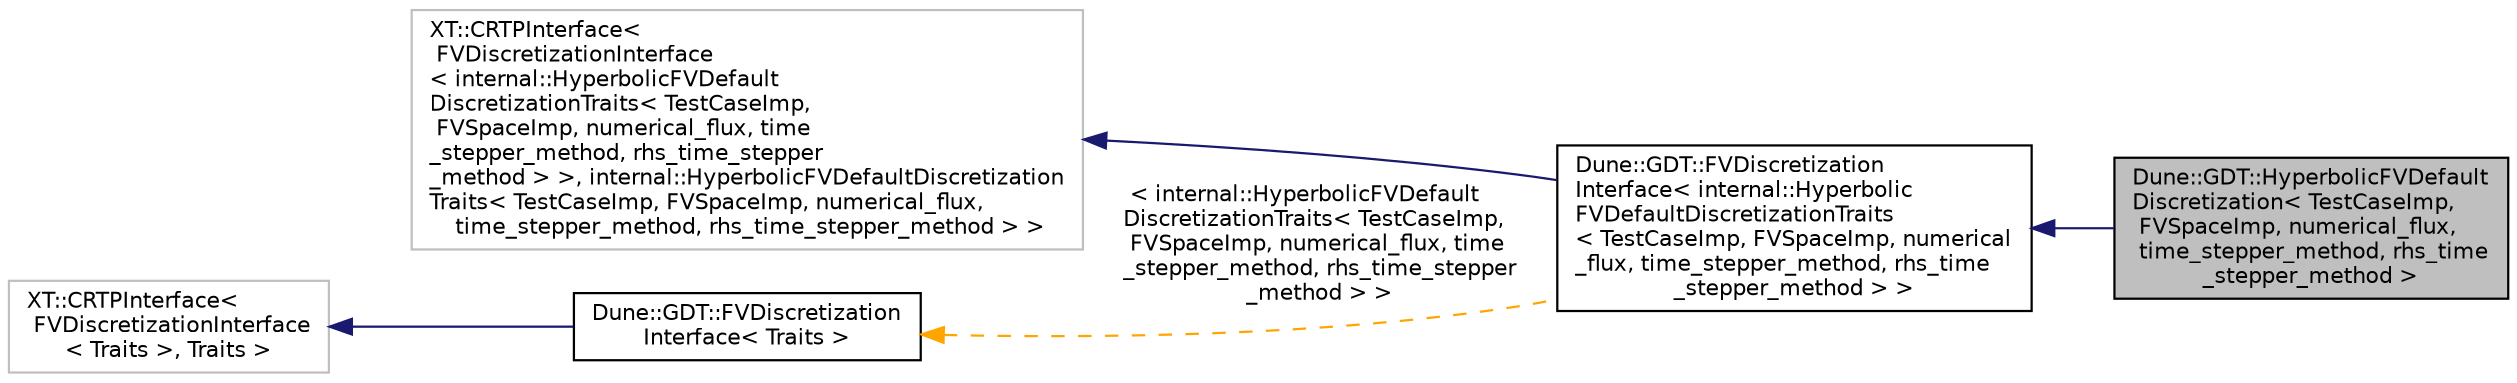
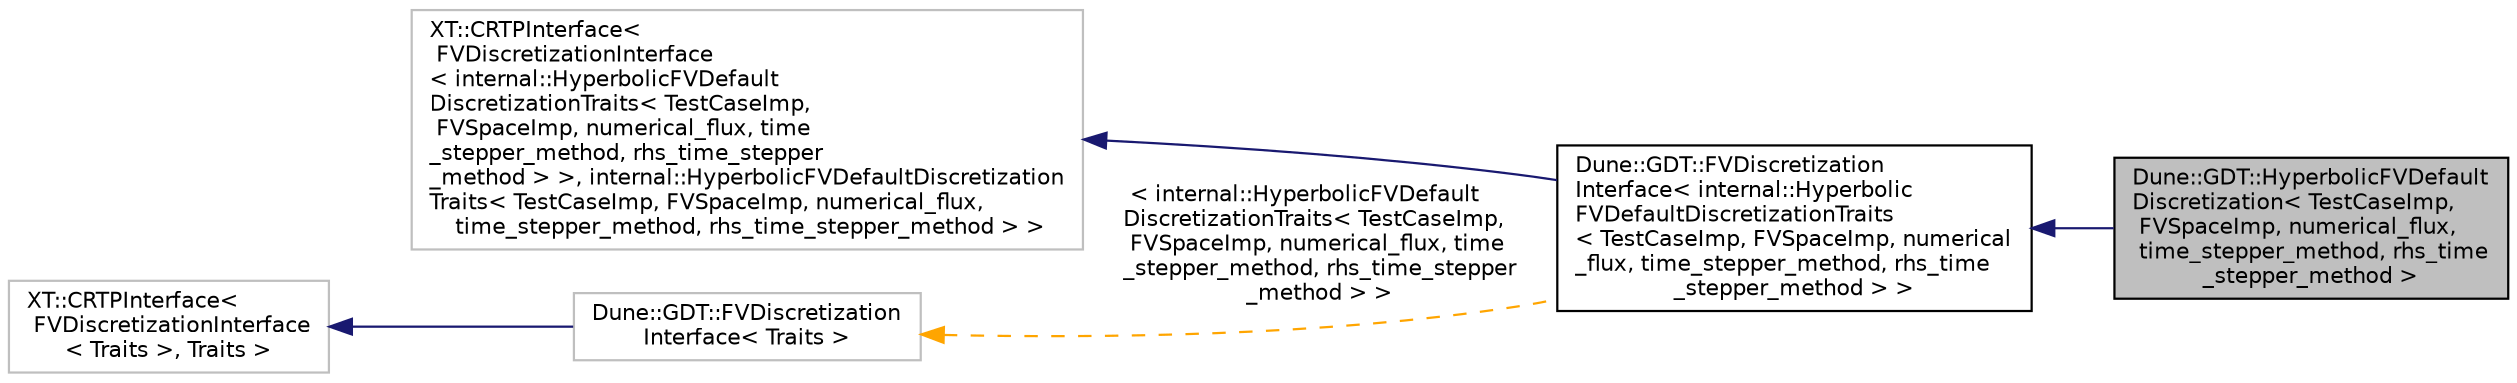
(747, 327) -> (747, 327)
